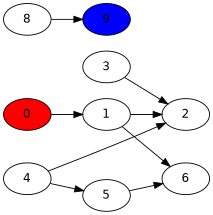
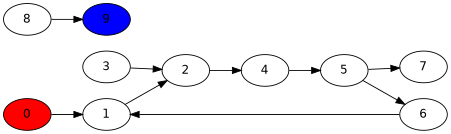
none -> (424, 67)
(143, 144) -> (269, 114)
(103, 149) -> (221, 70)
